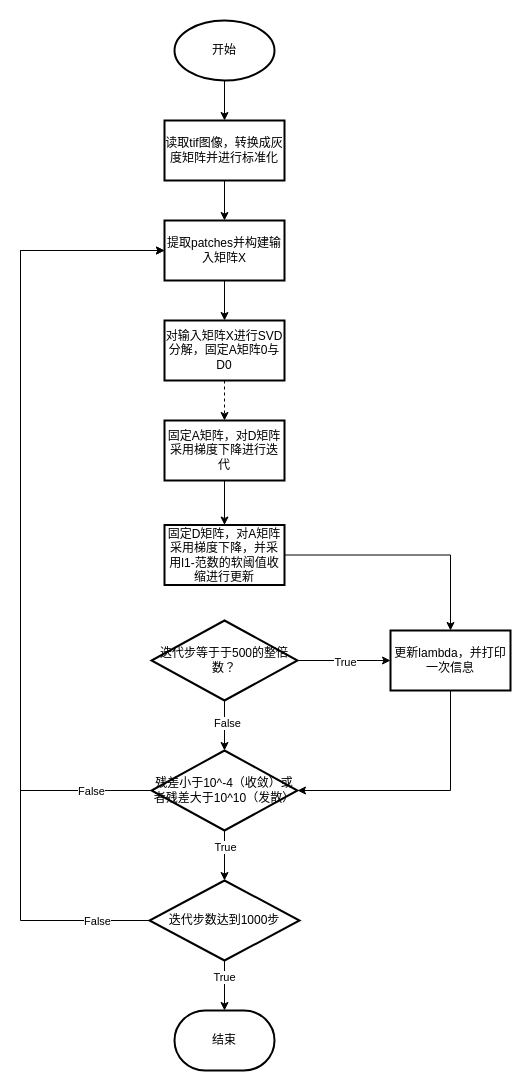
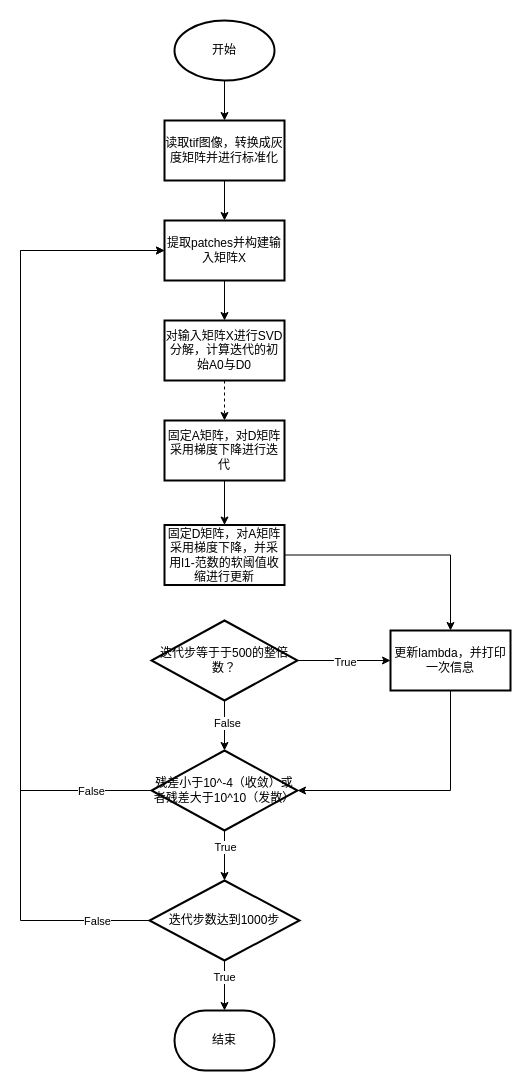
(225, 351) -> (225, 351)
